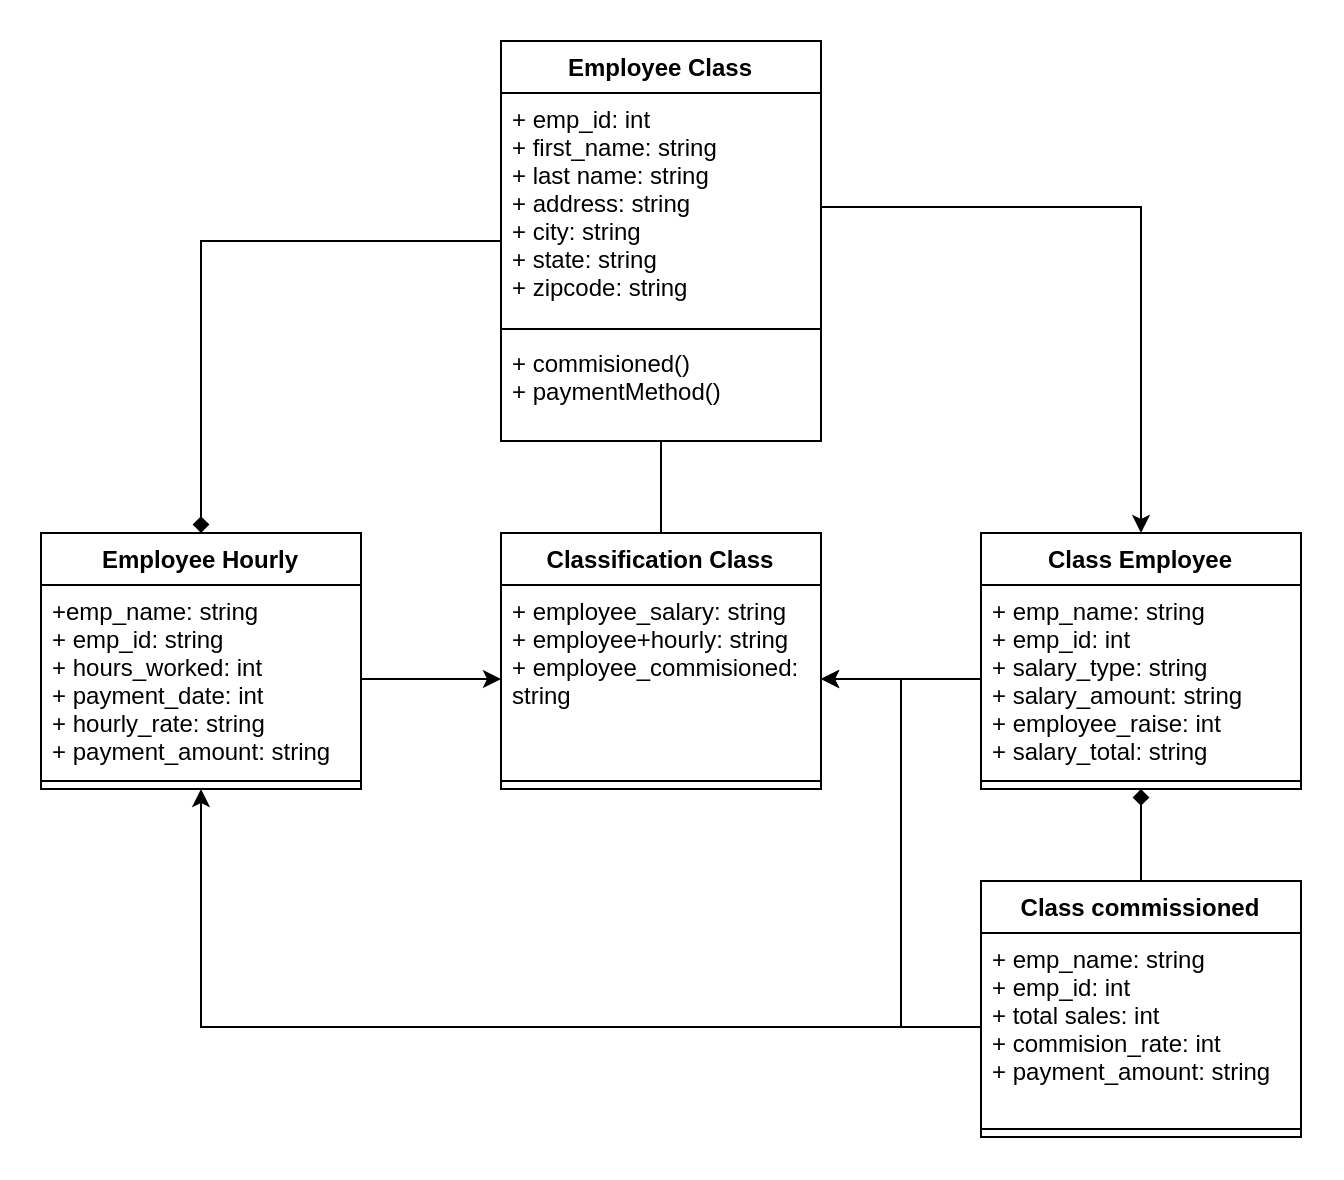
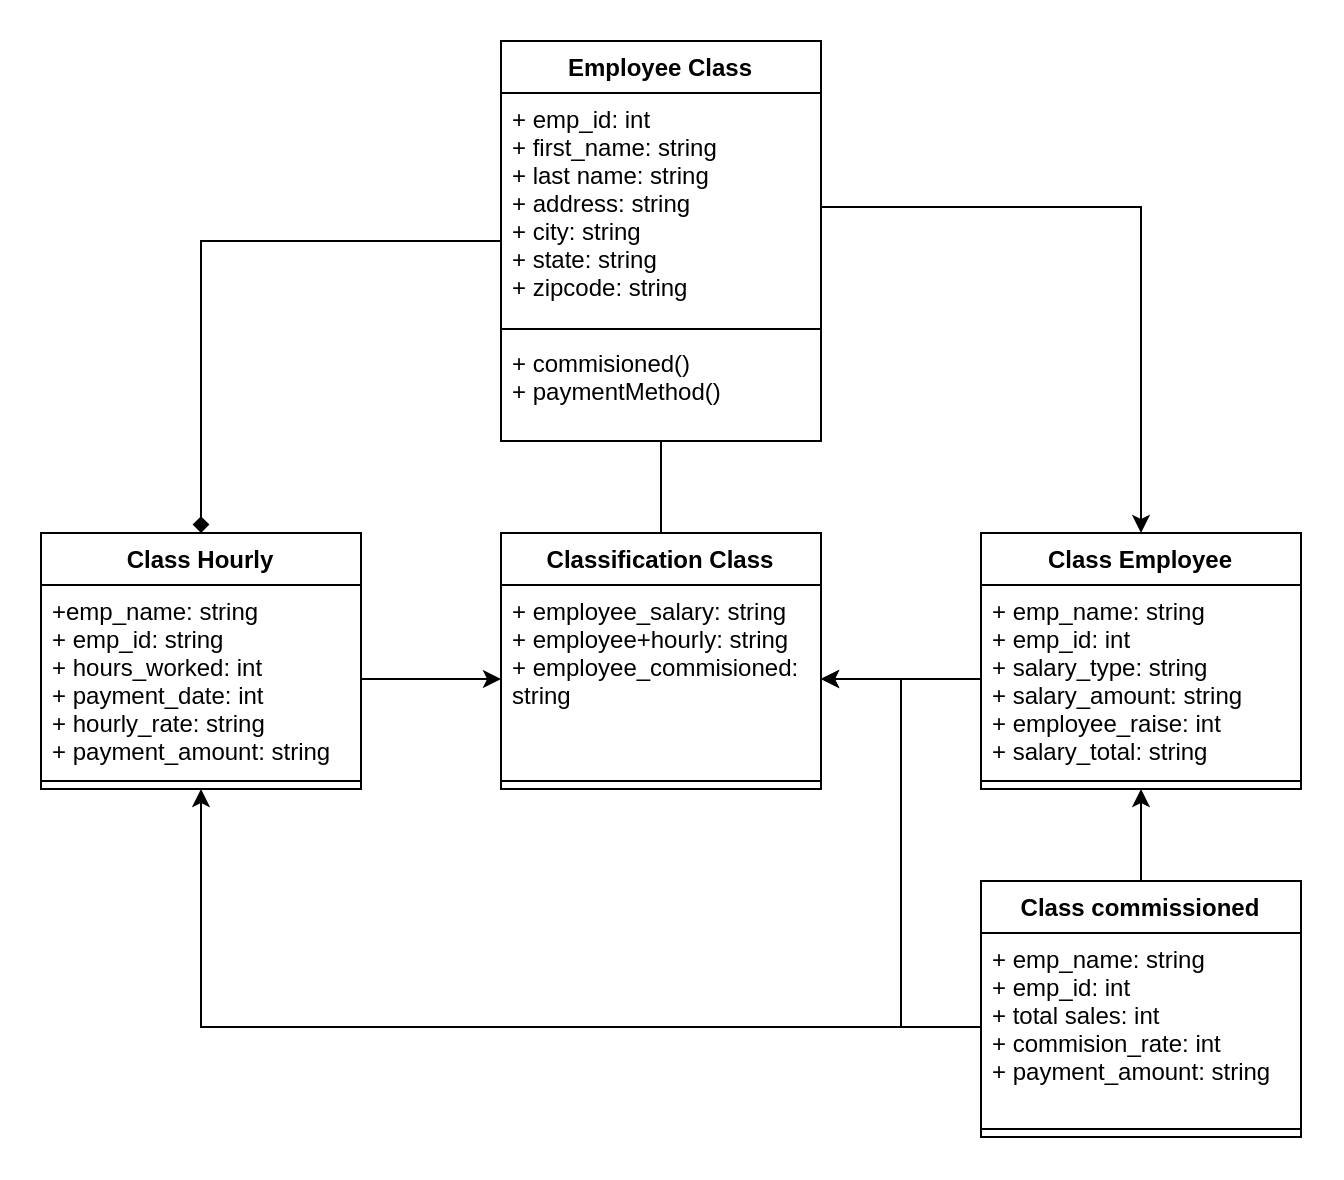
(200, 560) -> (200, 560)
(1141, 805) -> (1141, 804)
